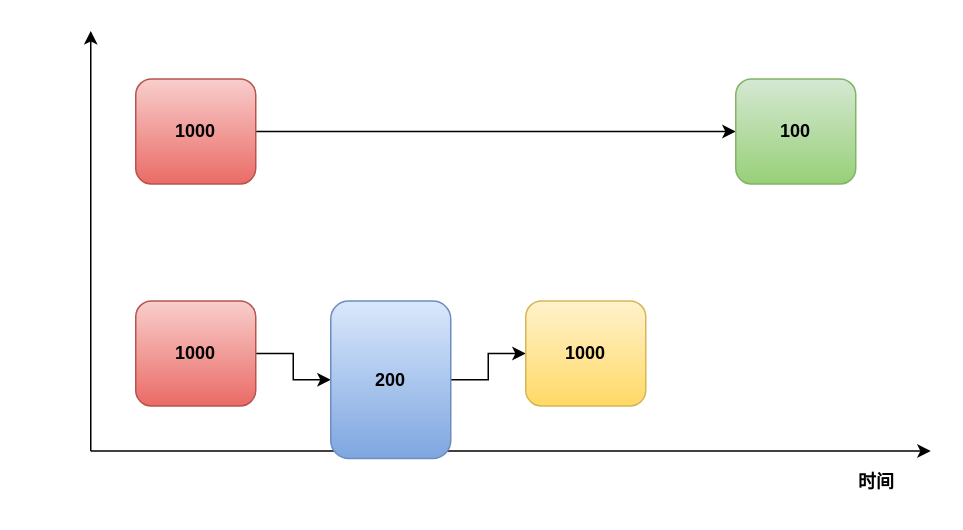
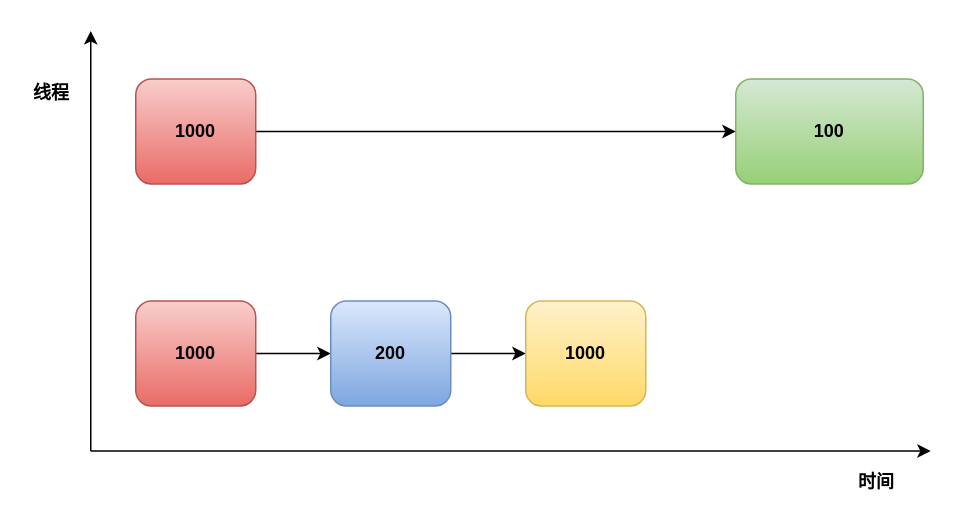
none -> (61, 94)
(796, 131) -> (830, 131)
(391, 380) -> (391, 353)
